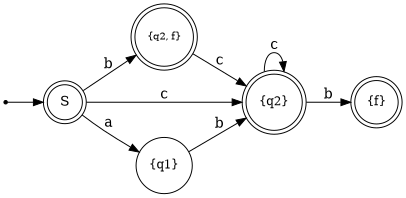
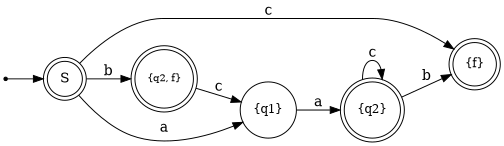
(215, 67) -> (214, 94)
(159, 102) -> (258, 18)
(220, 124) -> (318, 103)
